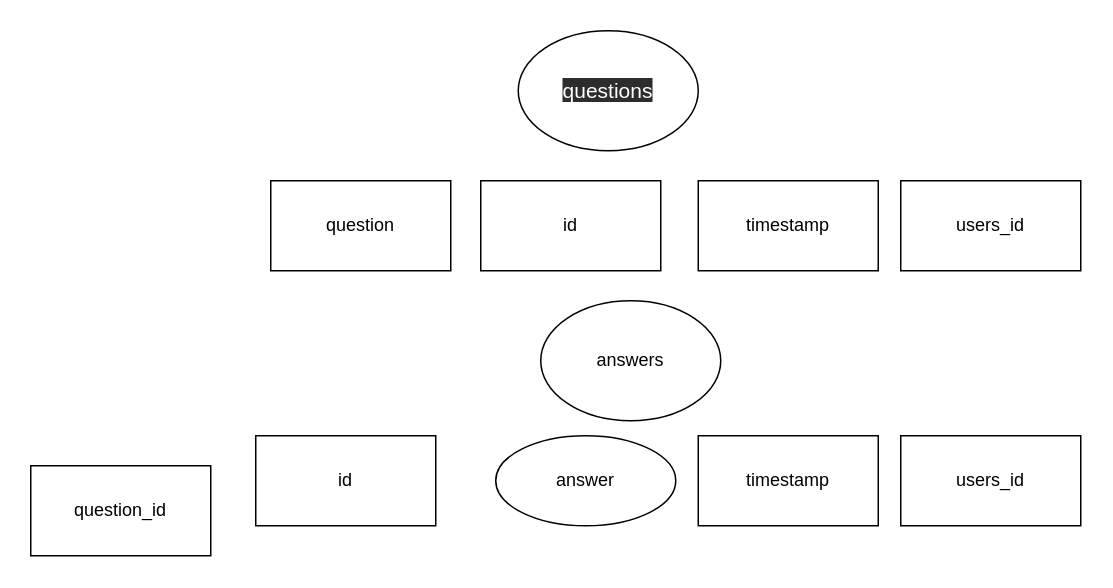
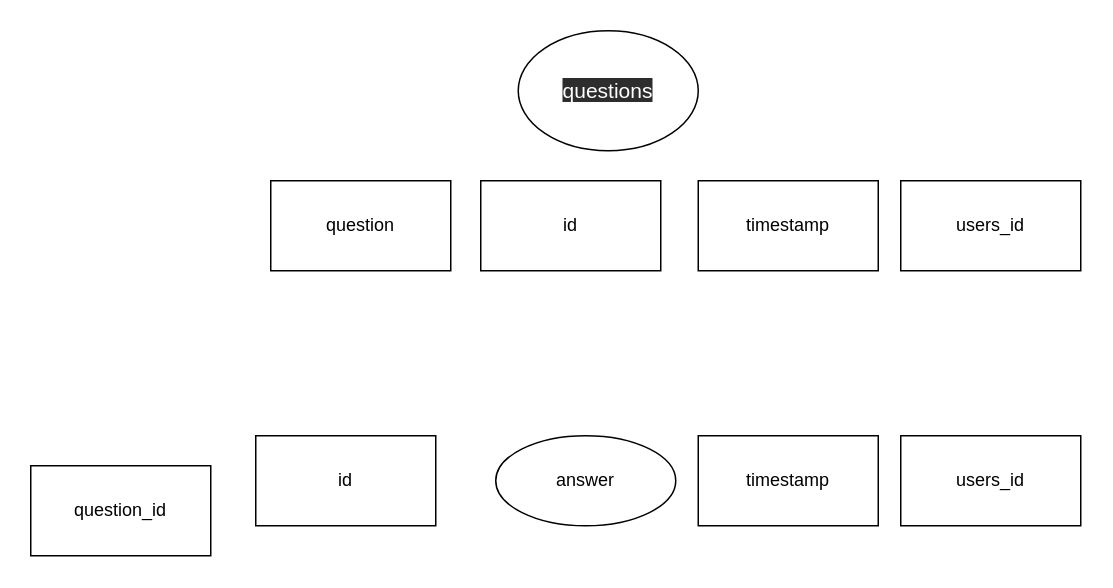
(631, 361) -> none
